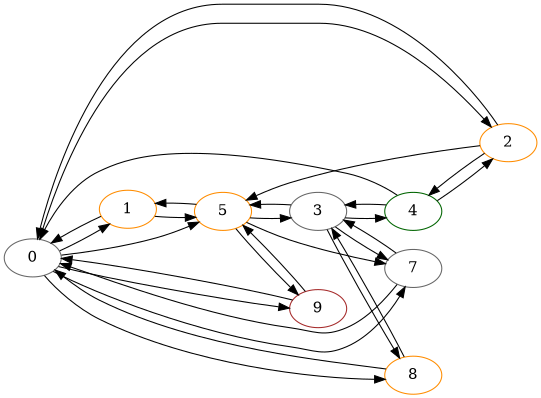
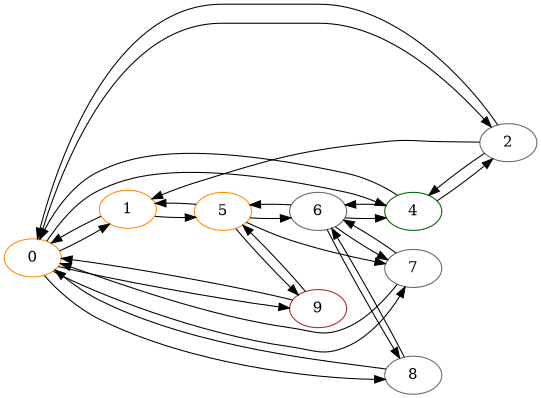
(508, 143) -> (508, 143)
(367, 164) -> (318, 150)
(318, 211) -> (318, 211)
(126, 245) -> (201, 173)
(33, 258) -> (33, 258)
(413, 375) -> (413, 375)
